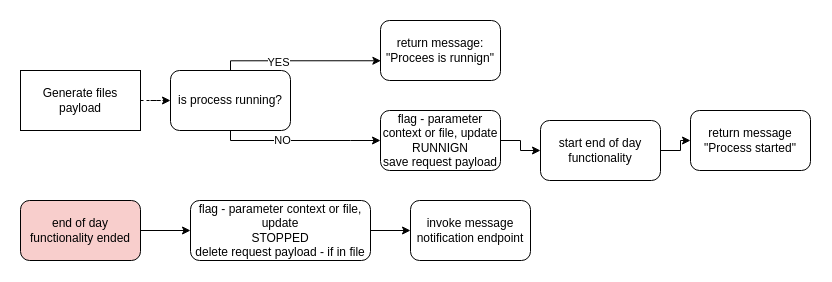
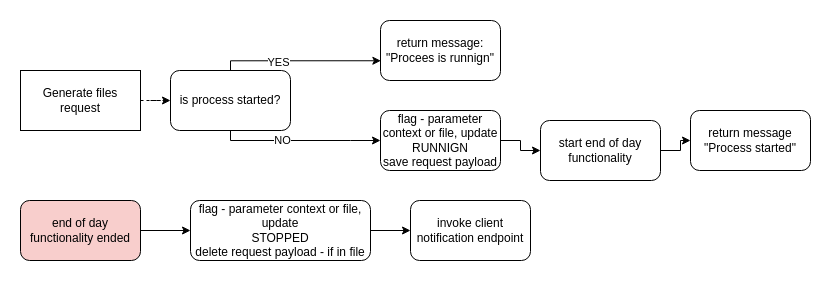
(81, 101) -> (81, 101)
(231, 101) -> (231, 101)
(471, 231) -> (471, 231)
